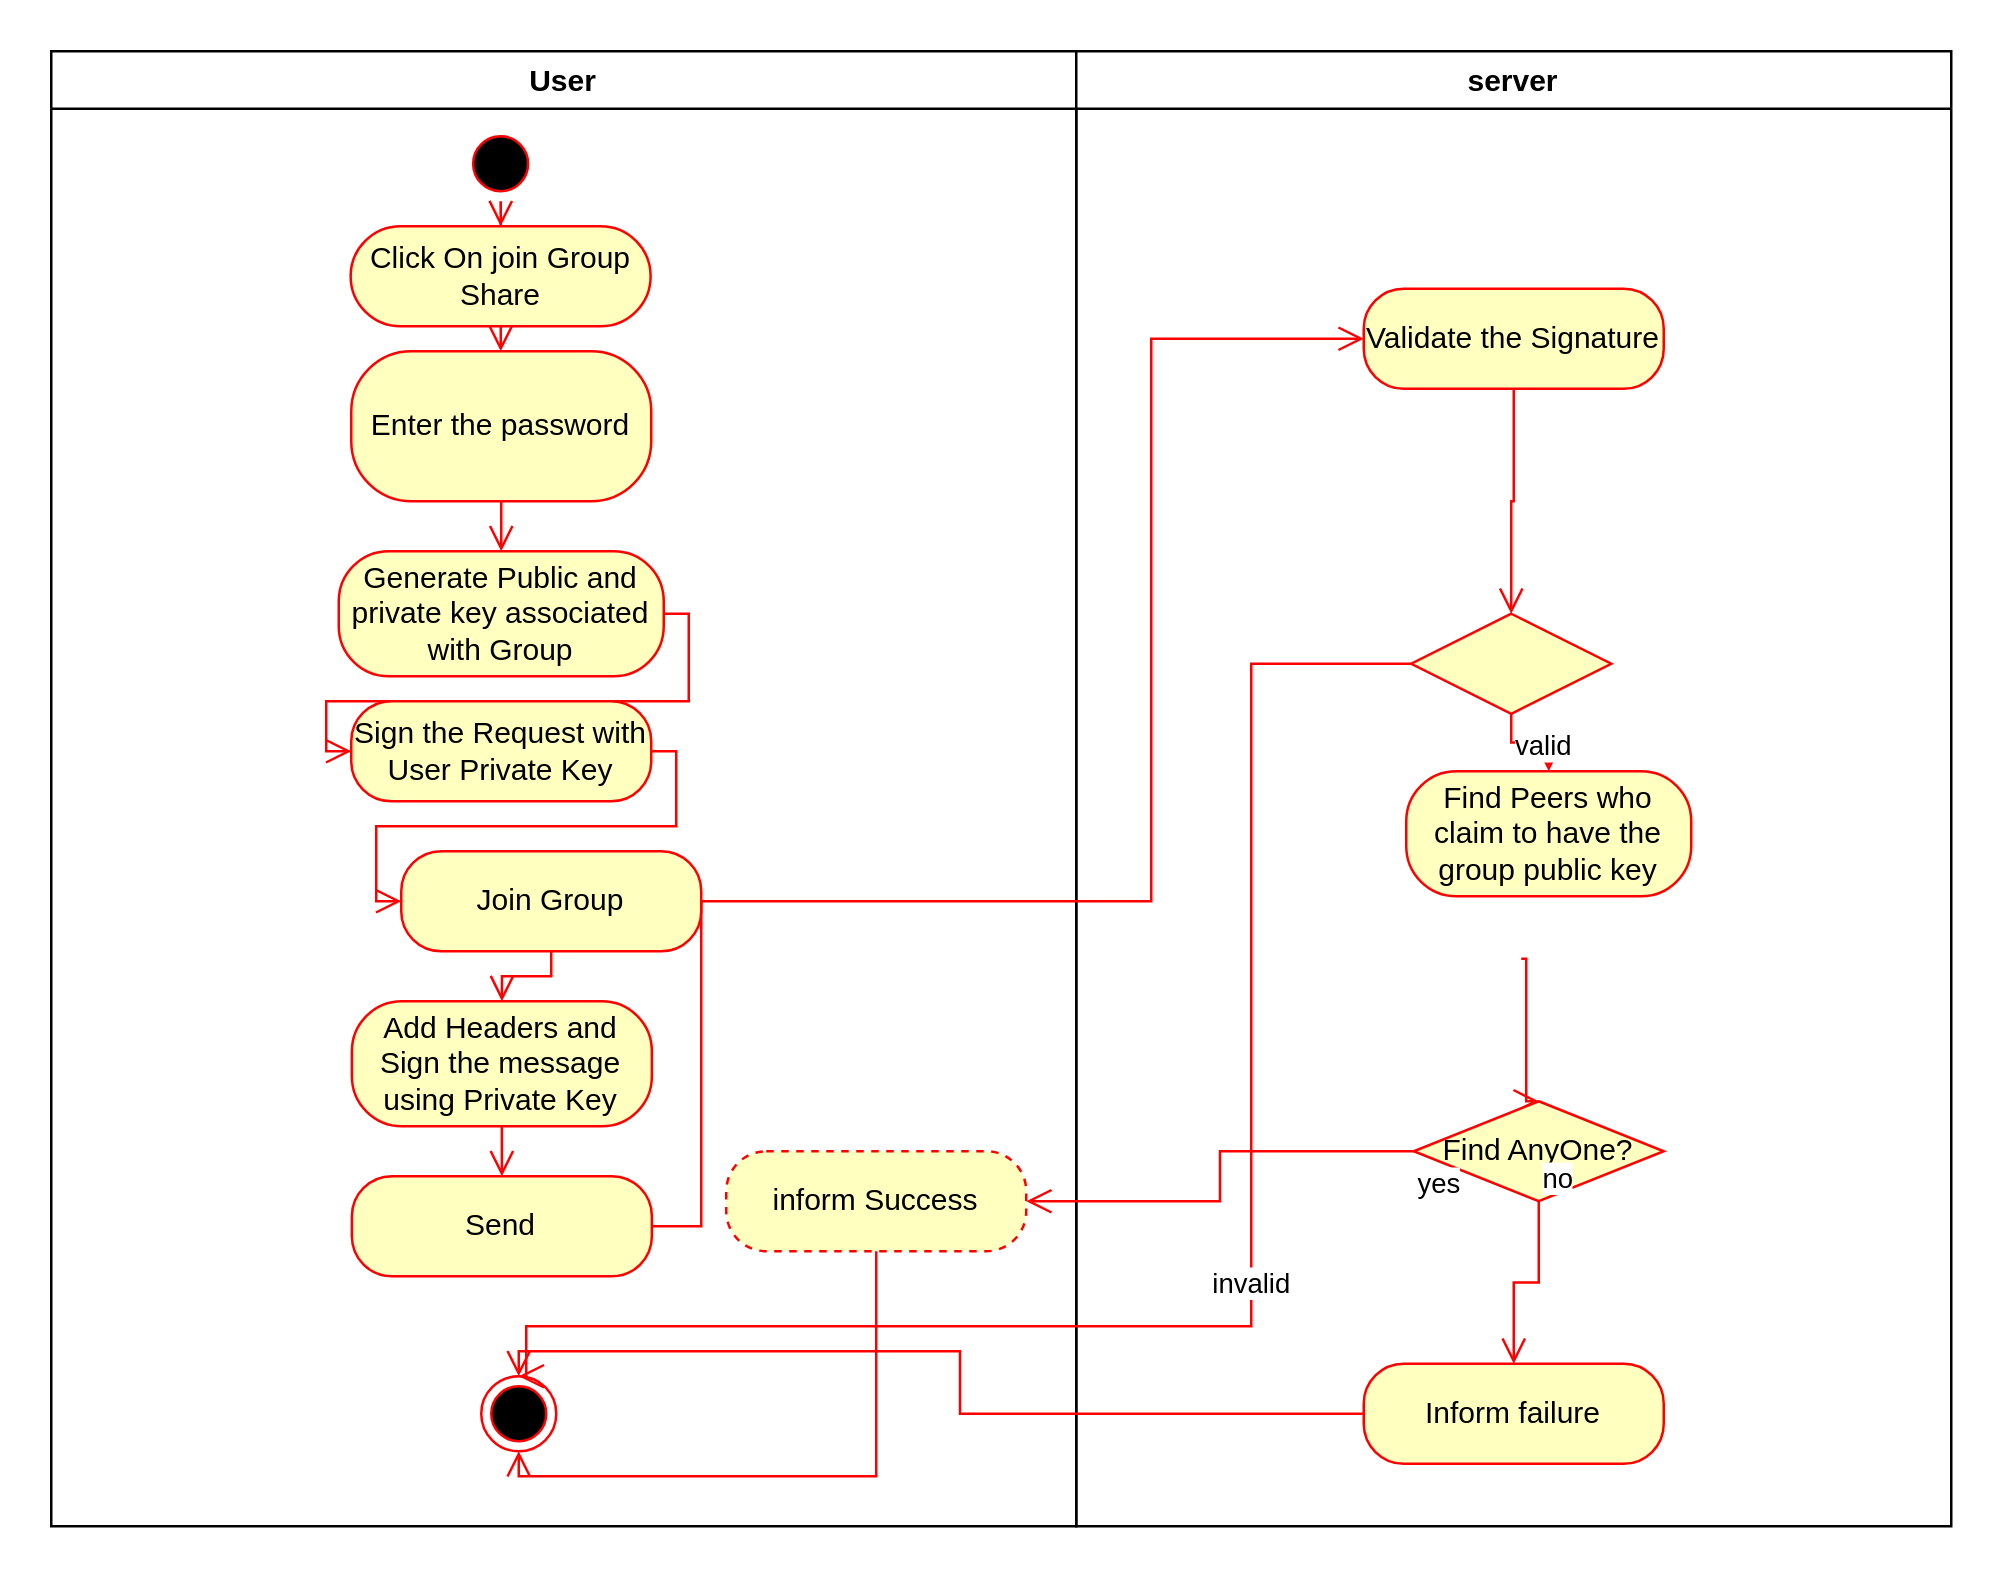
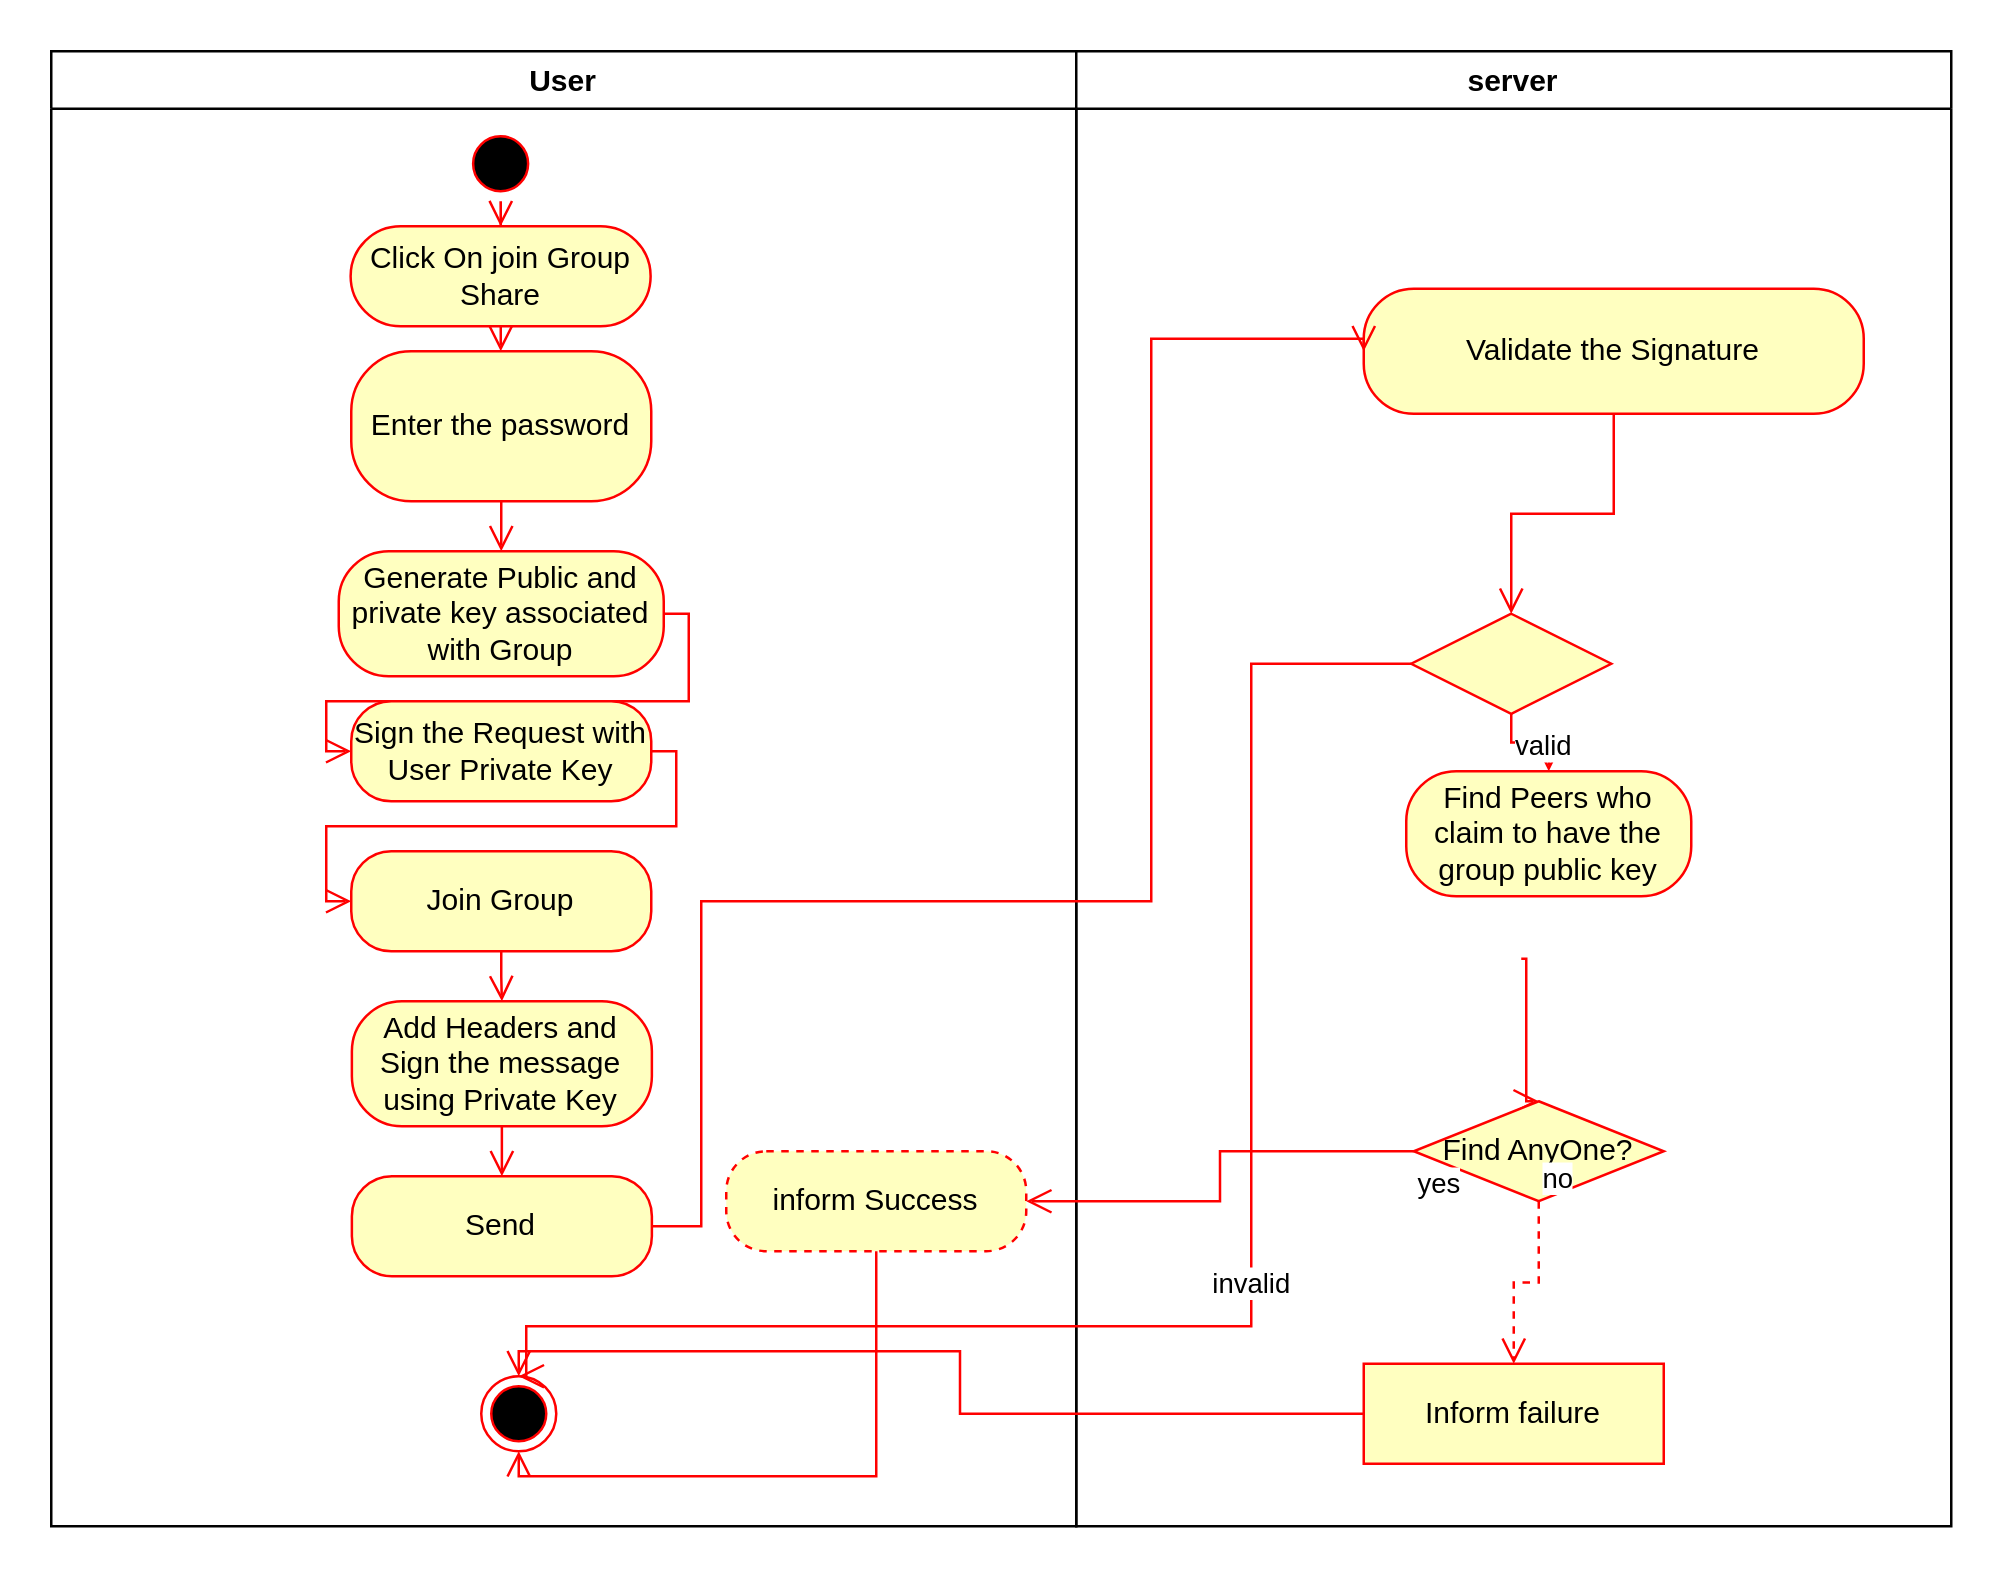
(1514, 339) -> (1614, 351)
(551, 901) -> (501, 901)
(1528, 1283) -> (1528, 1283)
(1514, 1414) -> (1514, 1414)
